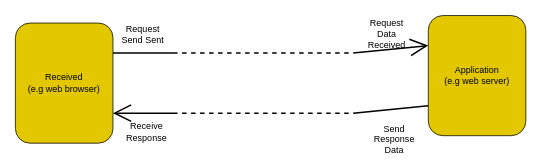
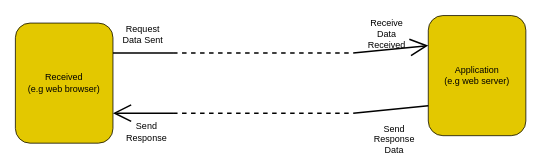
(143, 34) -> (143, 34)
(387, 34) -> (387, 34)
(147, 132) -> (147, 132)
